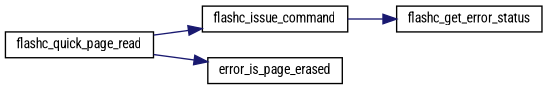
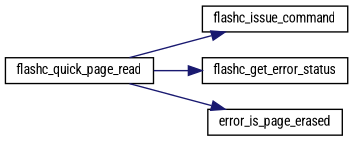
(365, 19) -> (171, 71)
